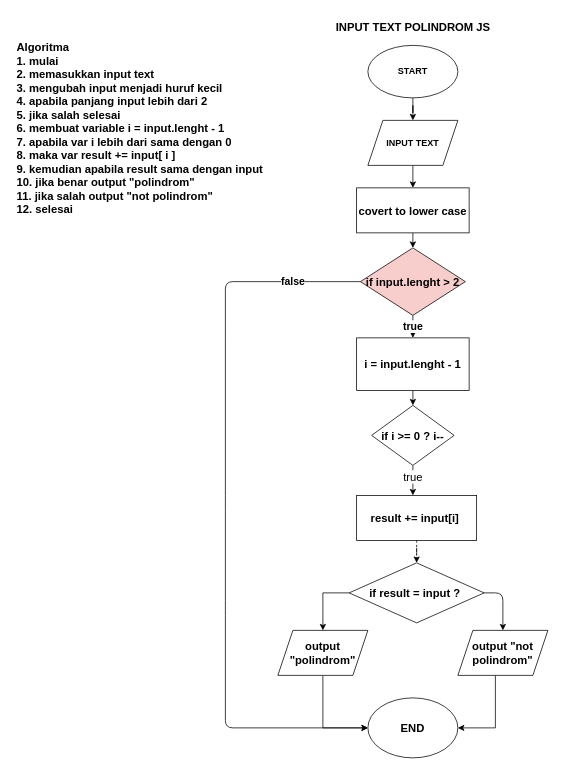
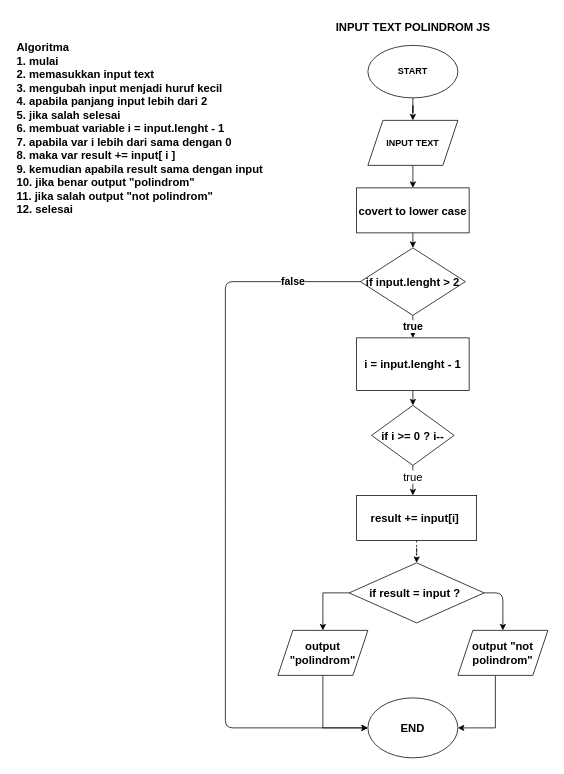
(413, 282) -> (413, 282)
